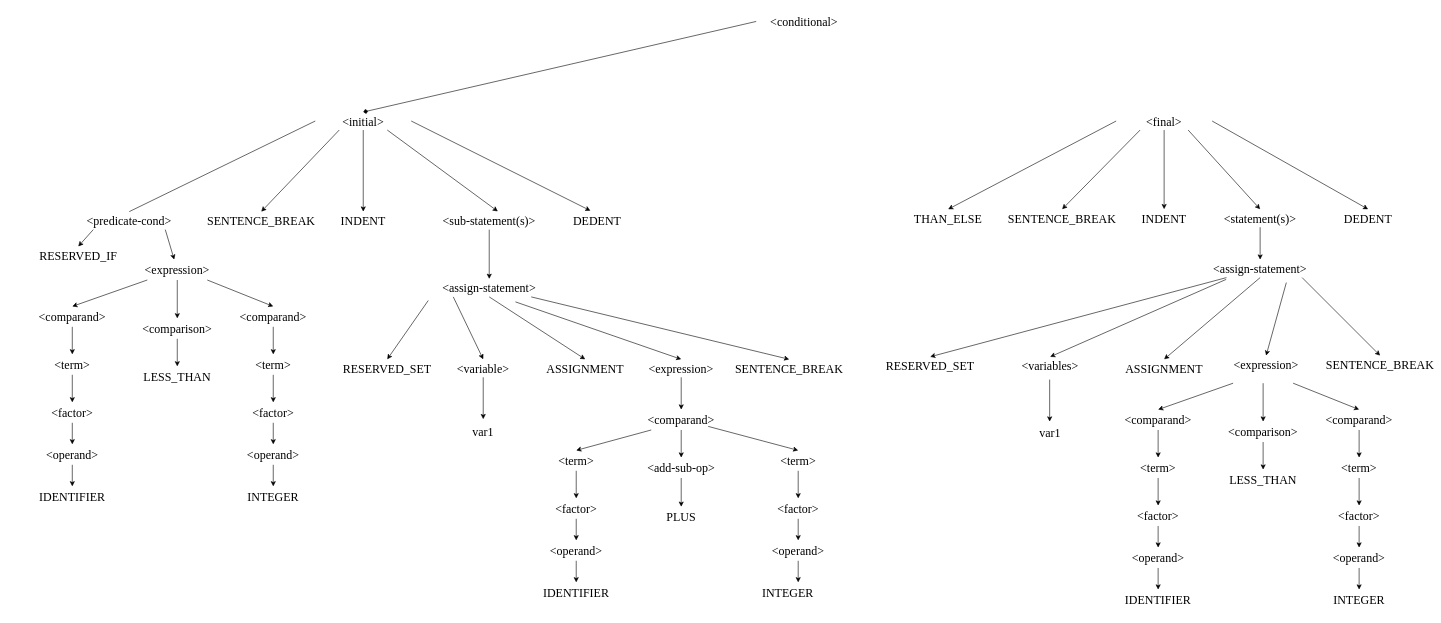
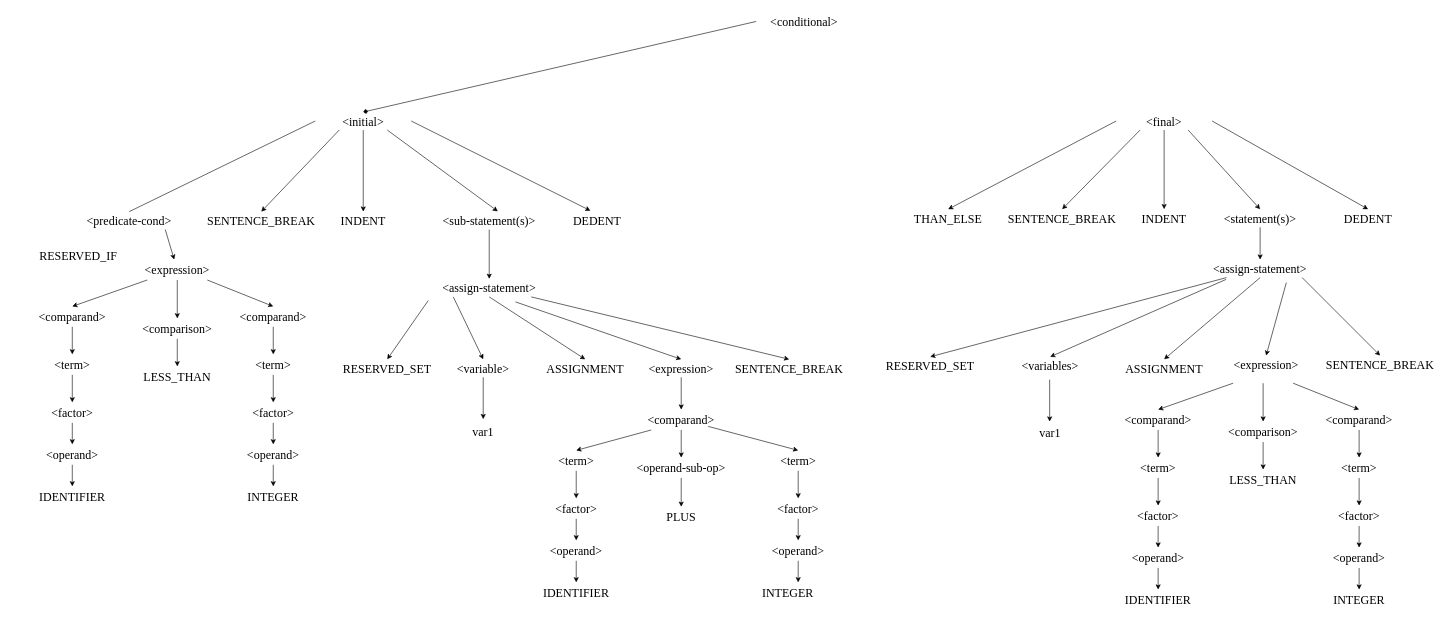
(87, 236) -> none
(681, 468) -> (681, 468)
